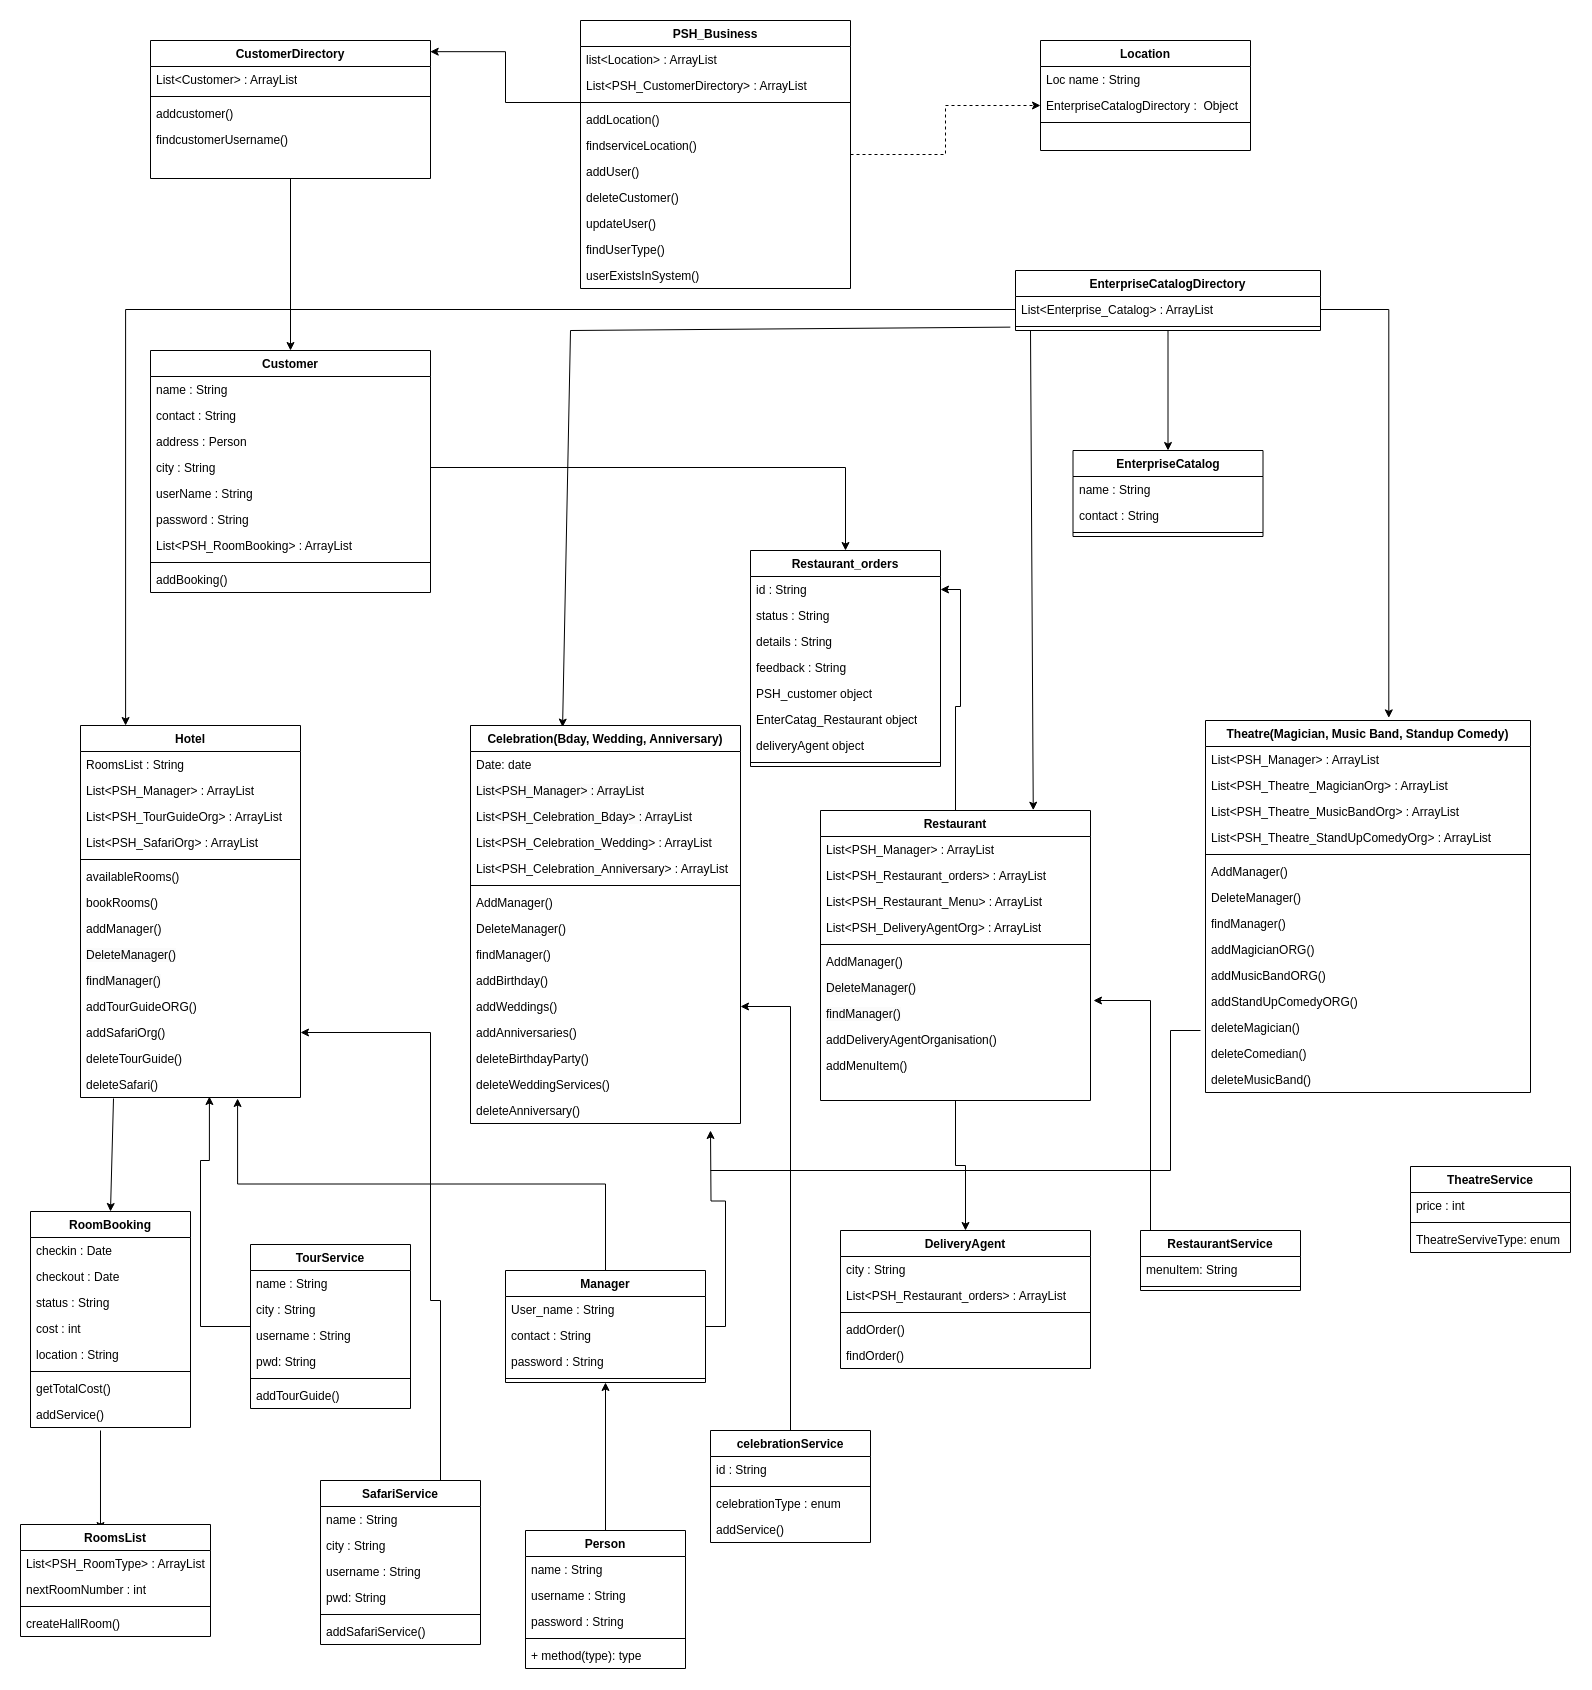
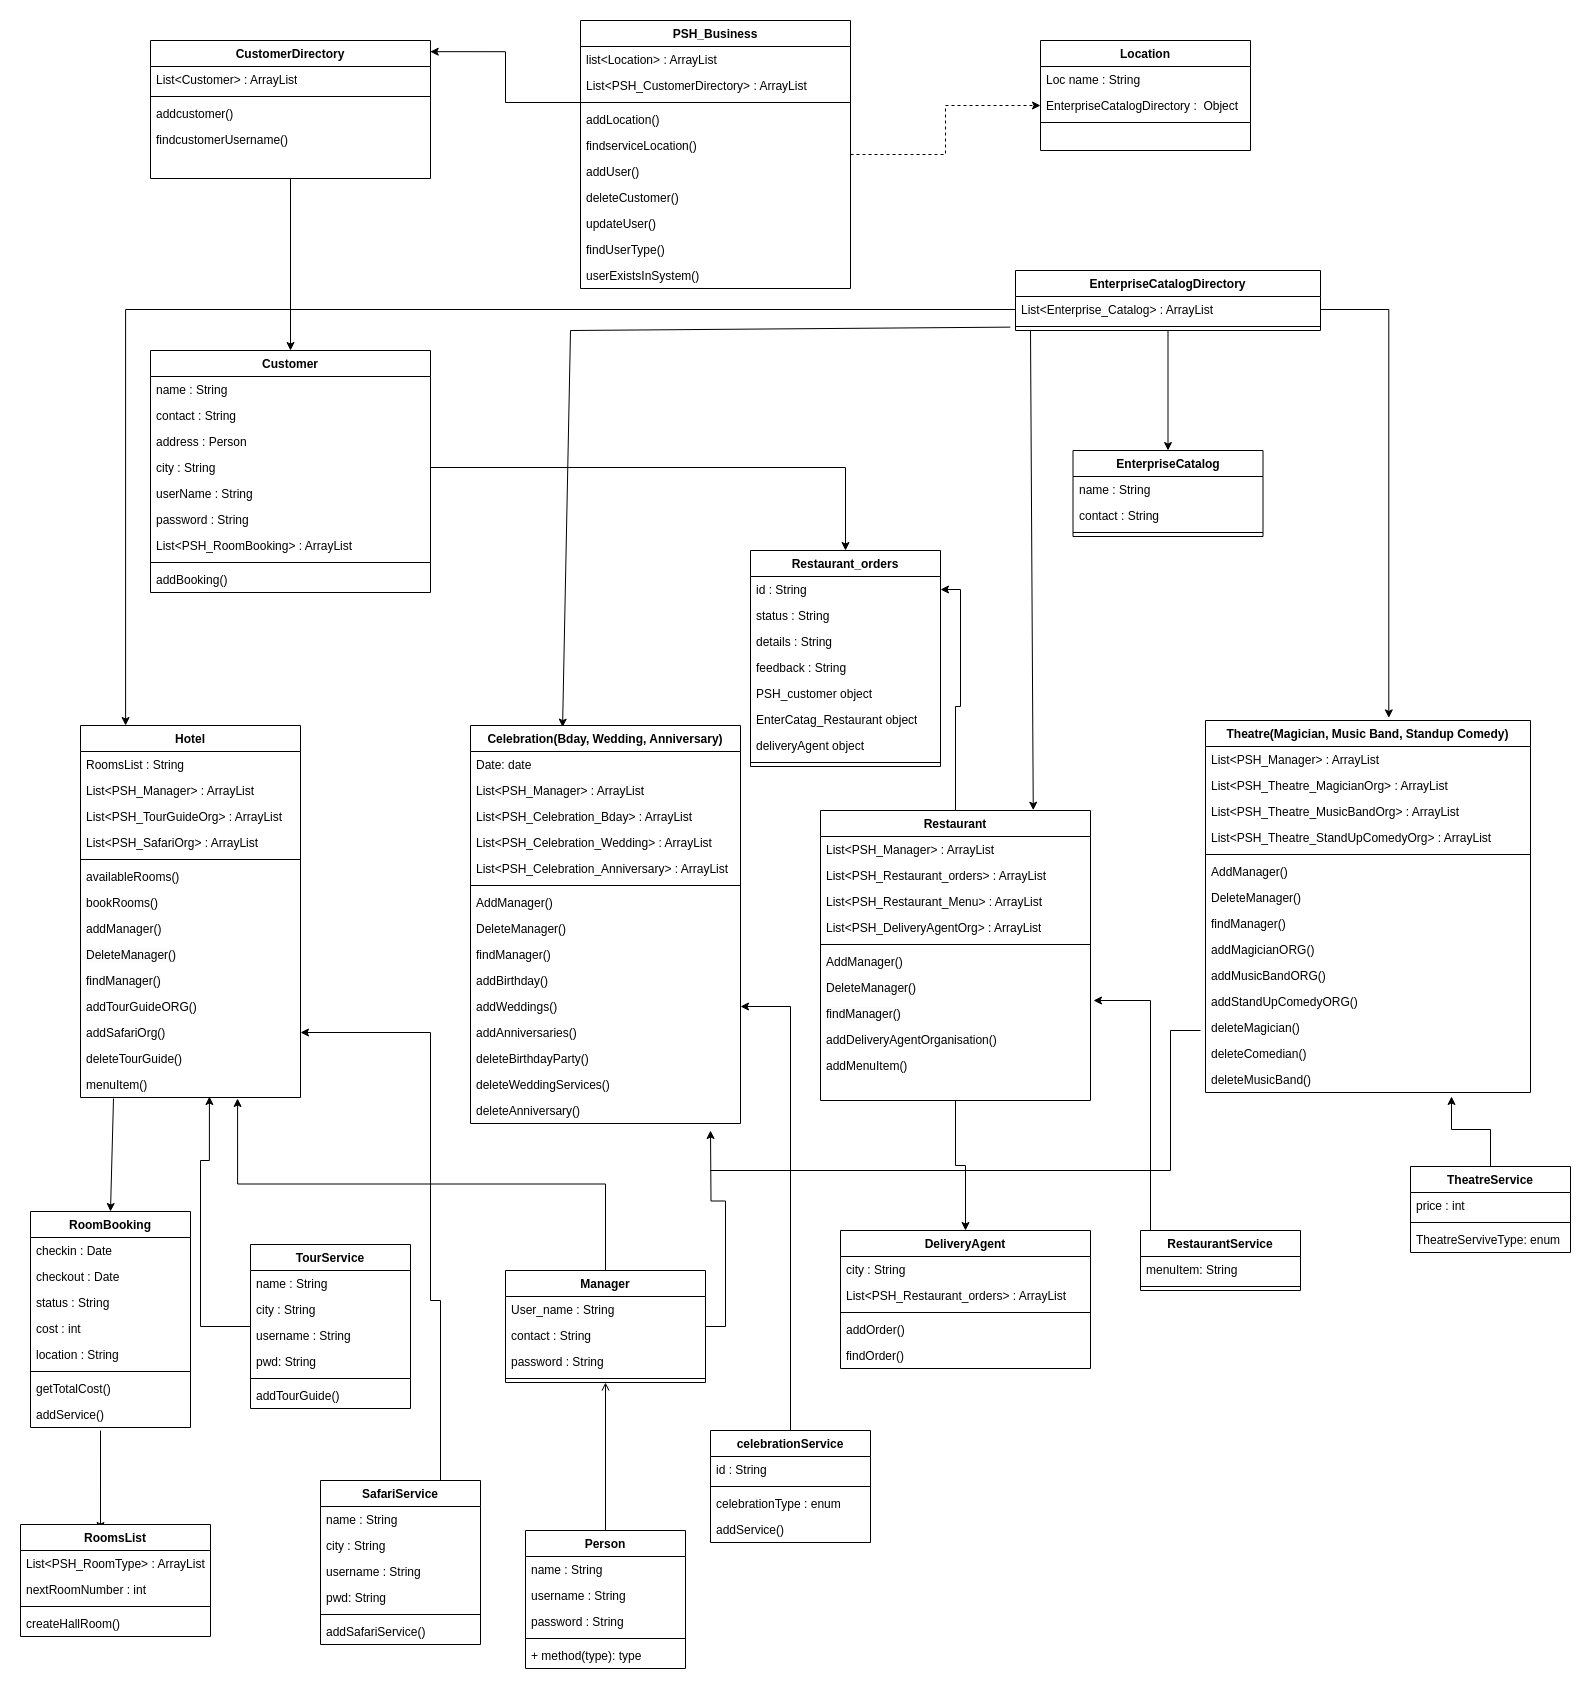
(130, 1086) -> (120, 1086)
none -> (1477, 1130)
(606, 1391) -> (606, 1389)
